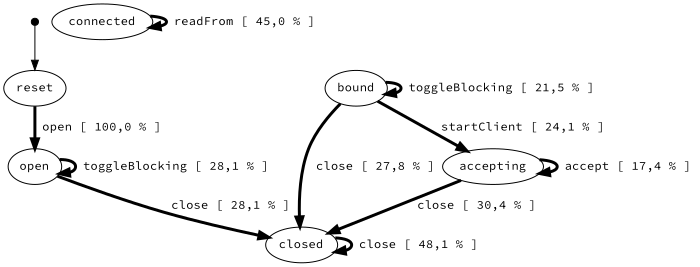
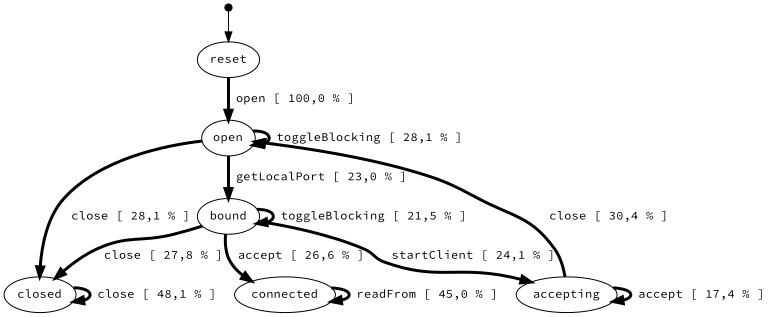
none -> (228, 172)
(400, 205) -> (433, 178)
none -> (228, 257)
